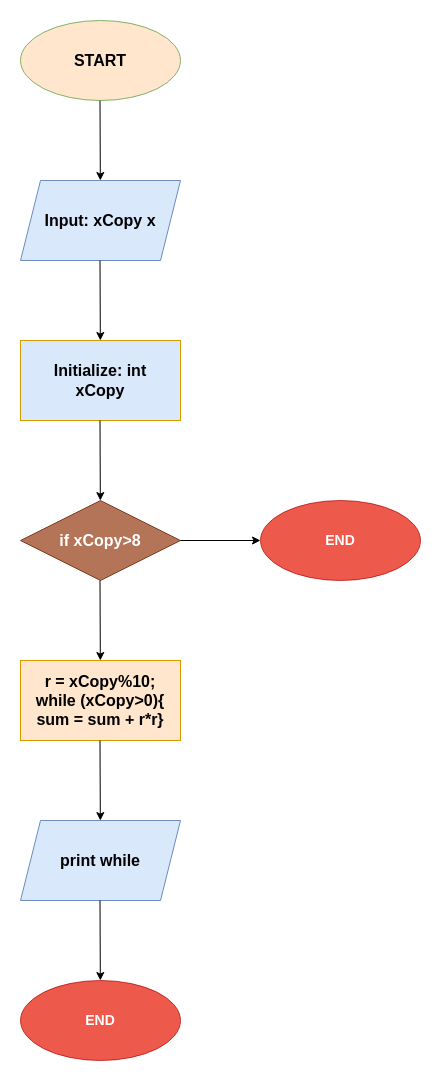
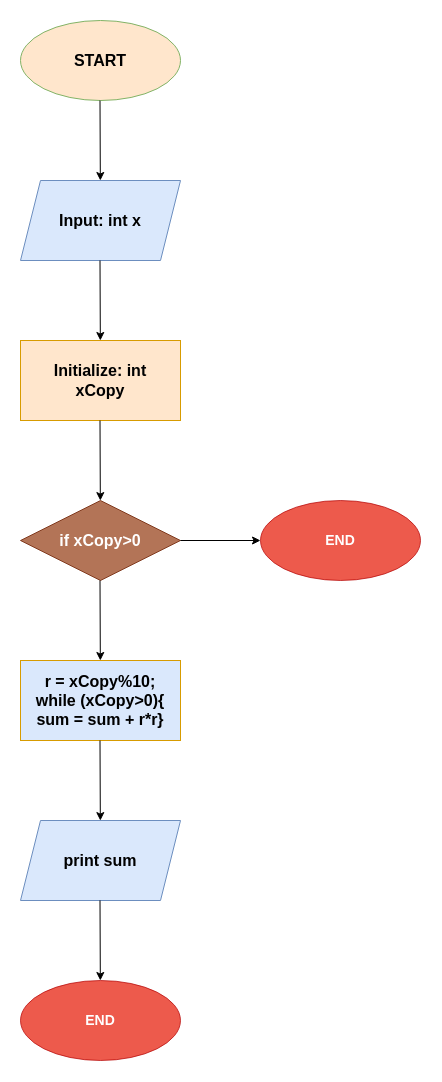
(101, 221) -> (101, 221)
(101, 381) -> (101, 381)
(101, 541) -> (101, 541)
(101, 701) -> (101, 701)
(101, 861) -> (101, 861)
